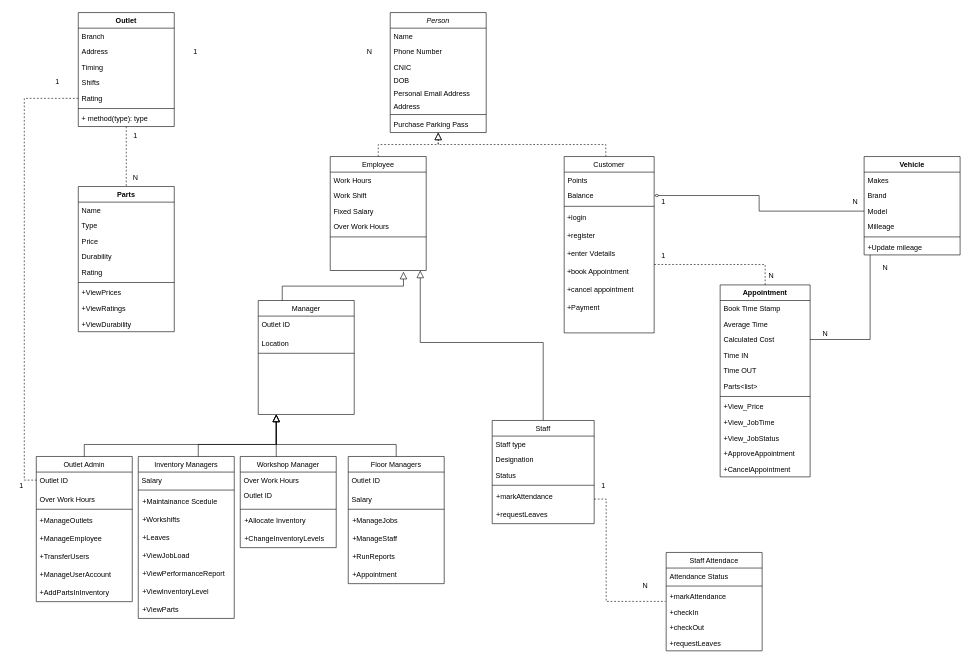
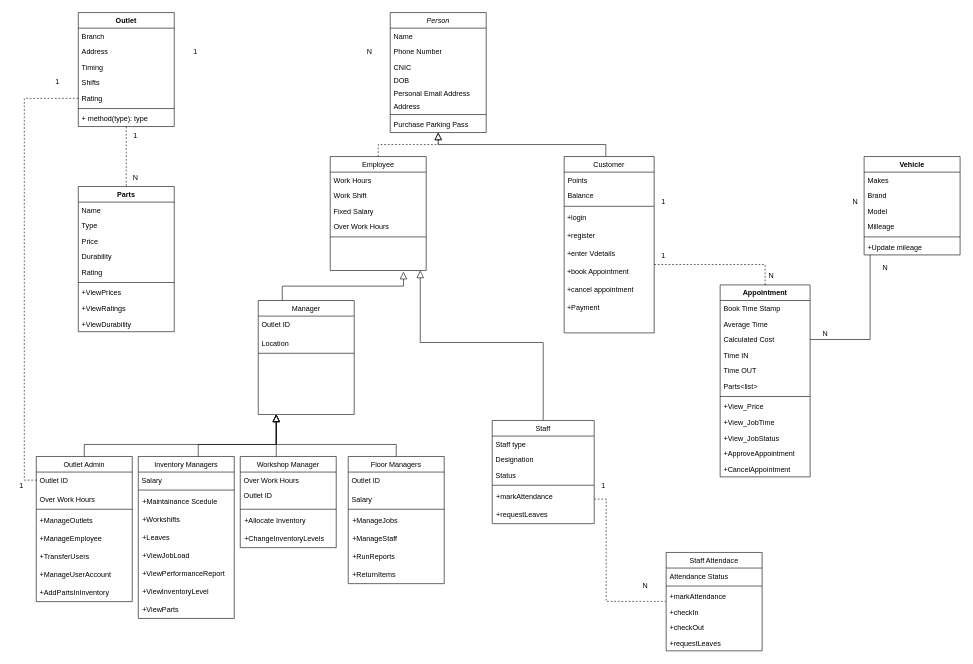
(529, 144) -> (529, 144)
(759, 205) -> none
(376, 575) -> (377, 575)
